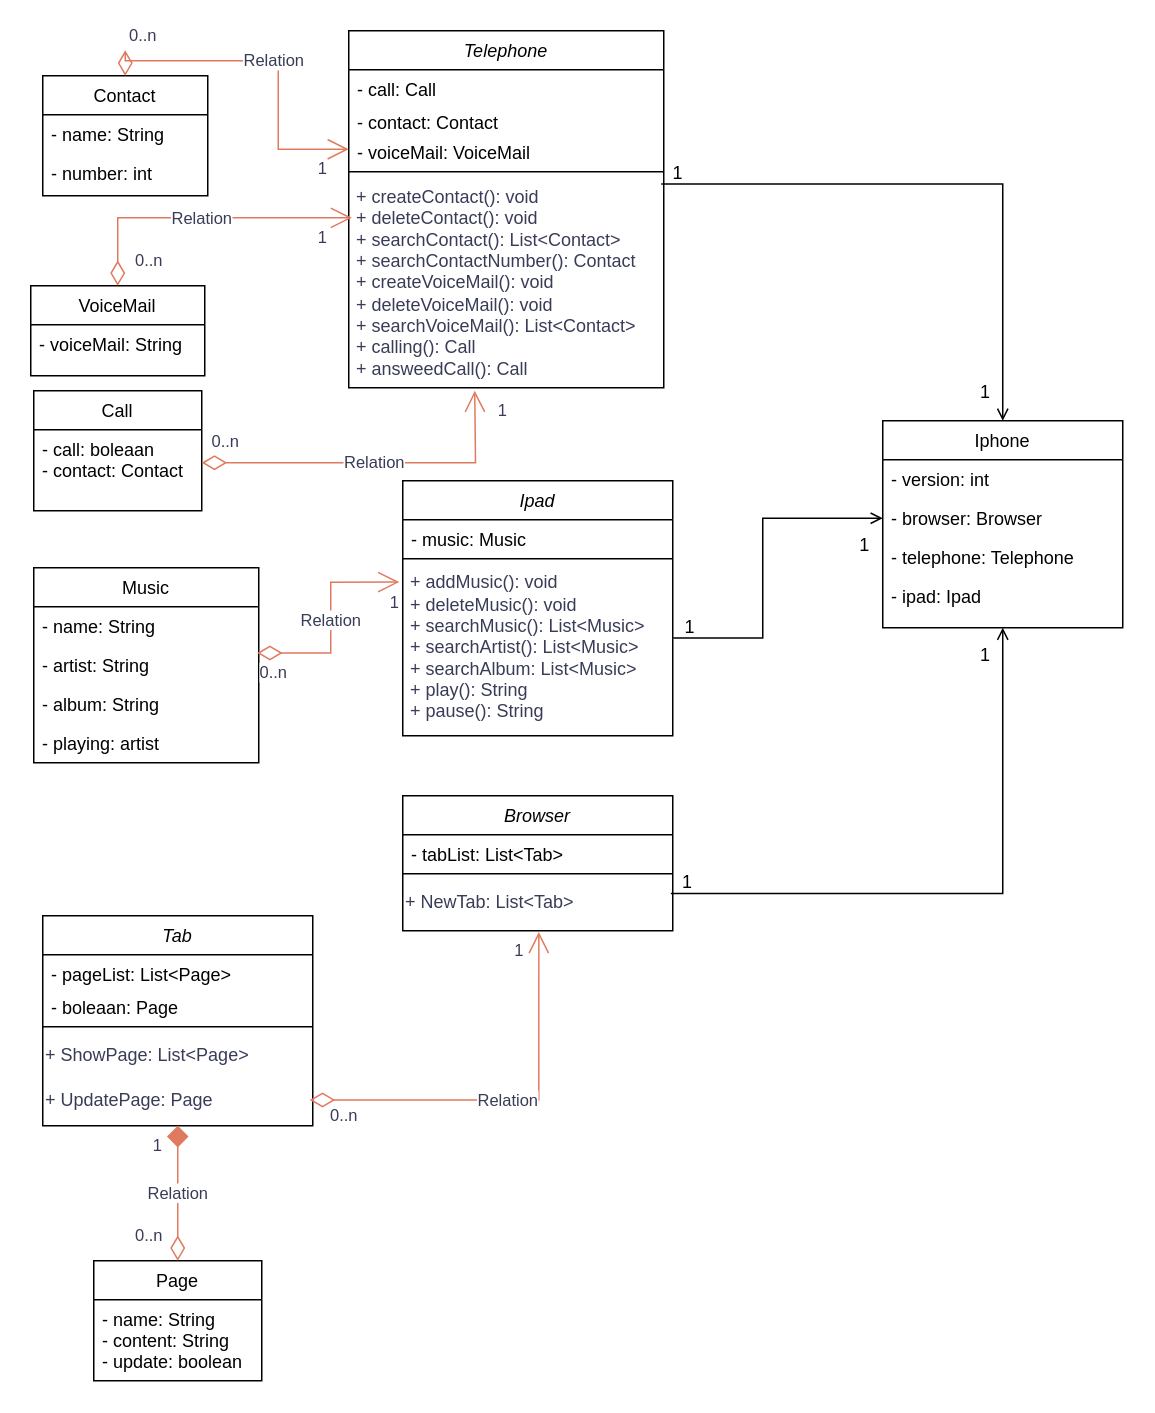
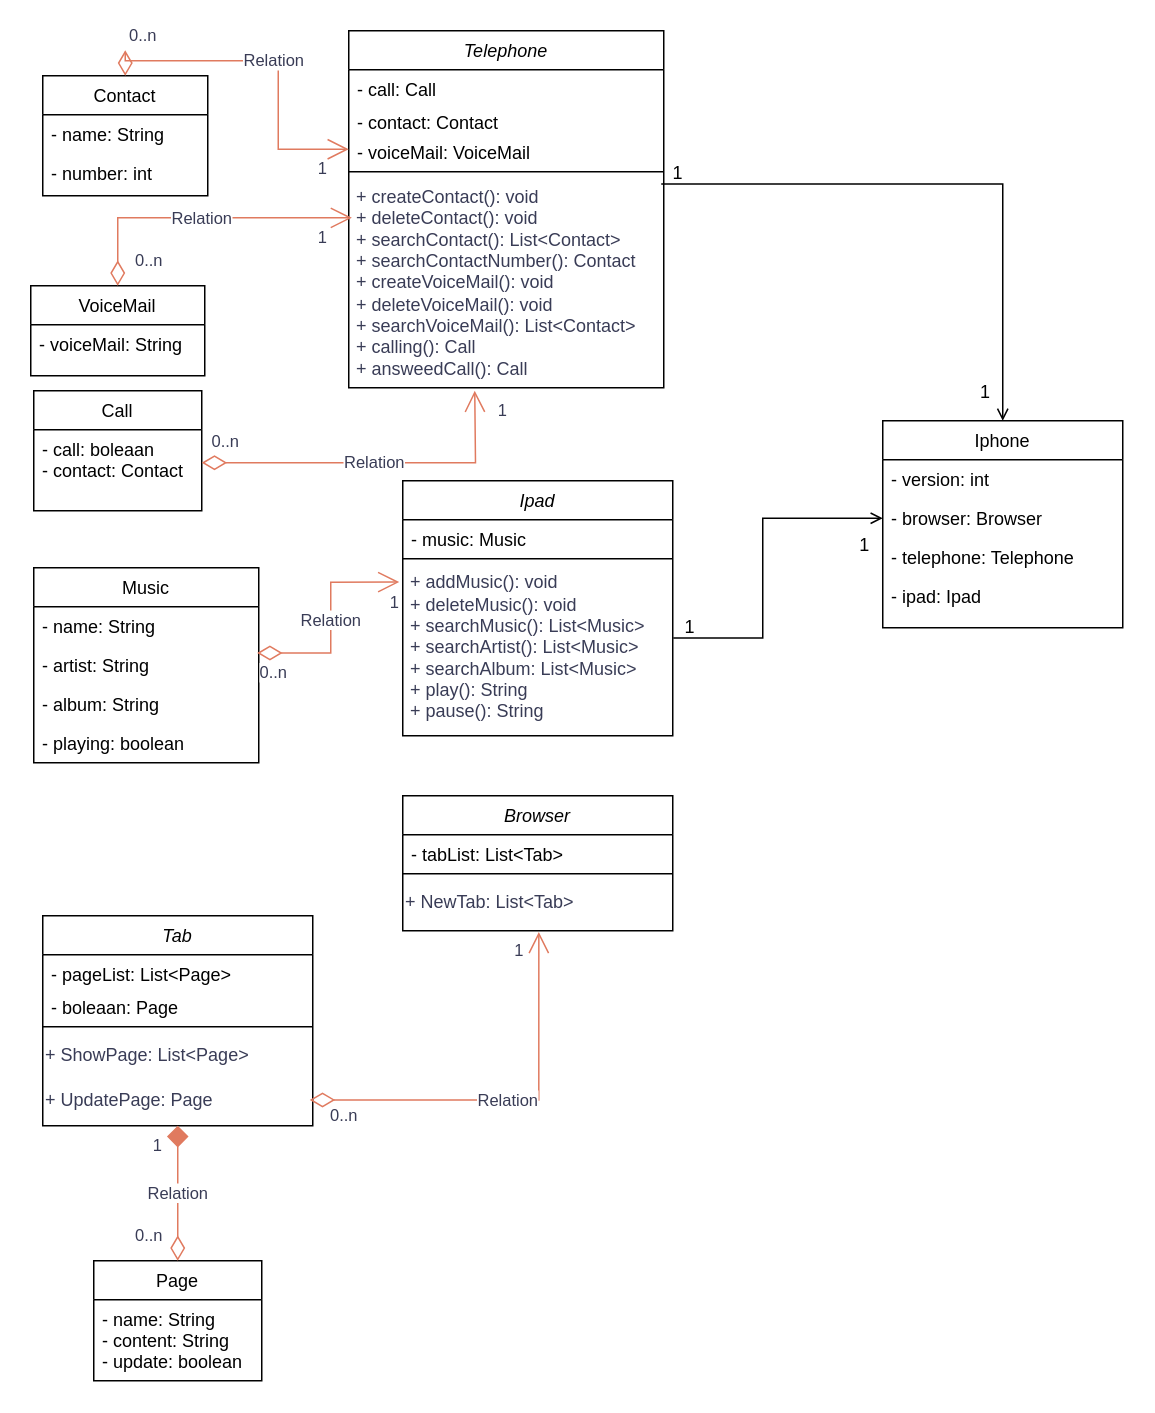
(114, 744) -> (119, 744)
(970, 894) -> none
